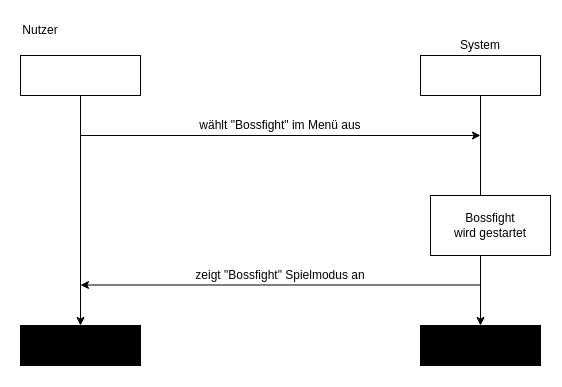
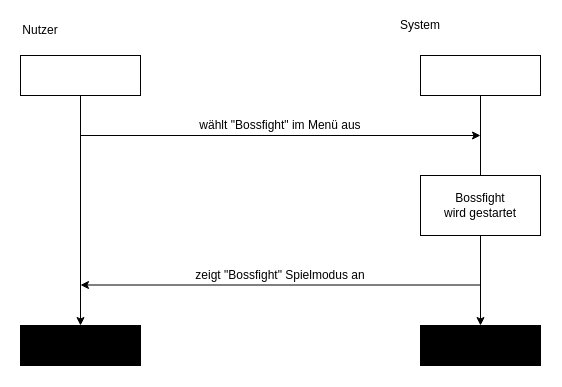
(481, 46) -> (421, 26)
(491, 226) -> (481, 206)
